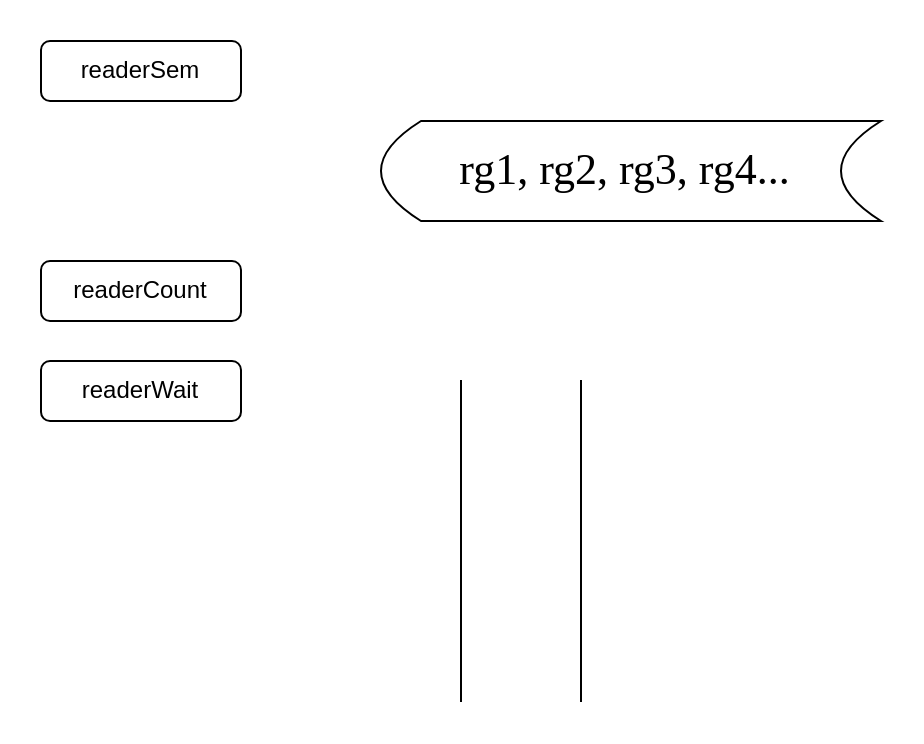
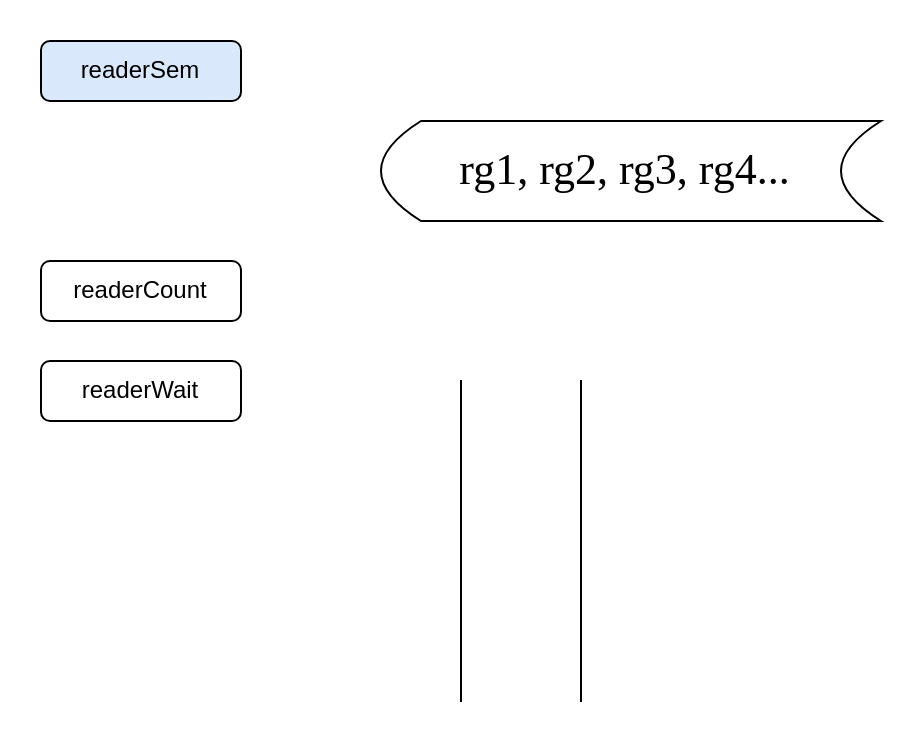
(141, 71) -> (141, 71)
